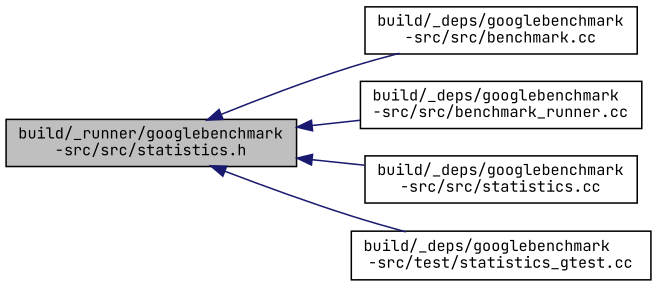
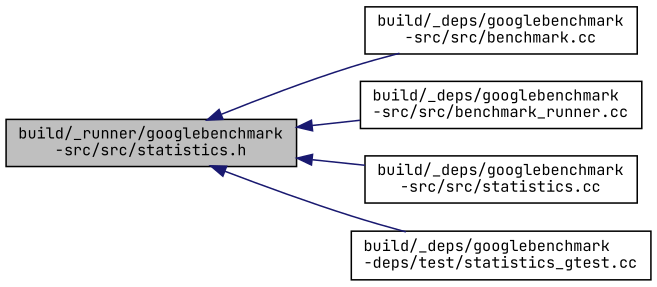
(501, 256) -> (501, 256)
